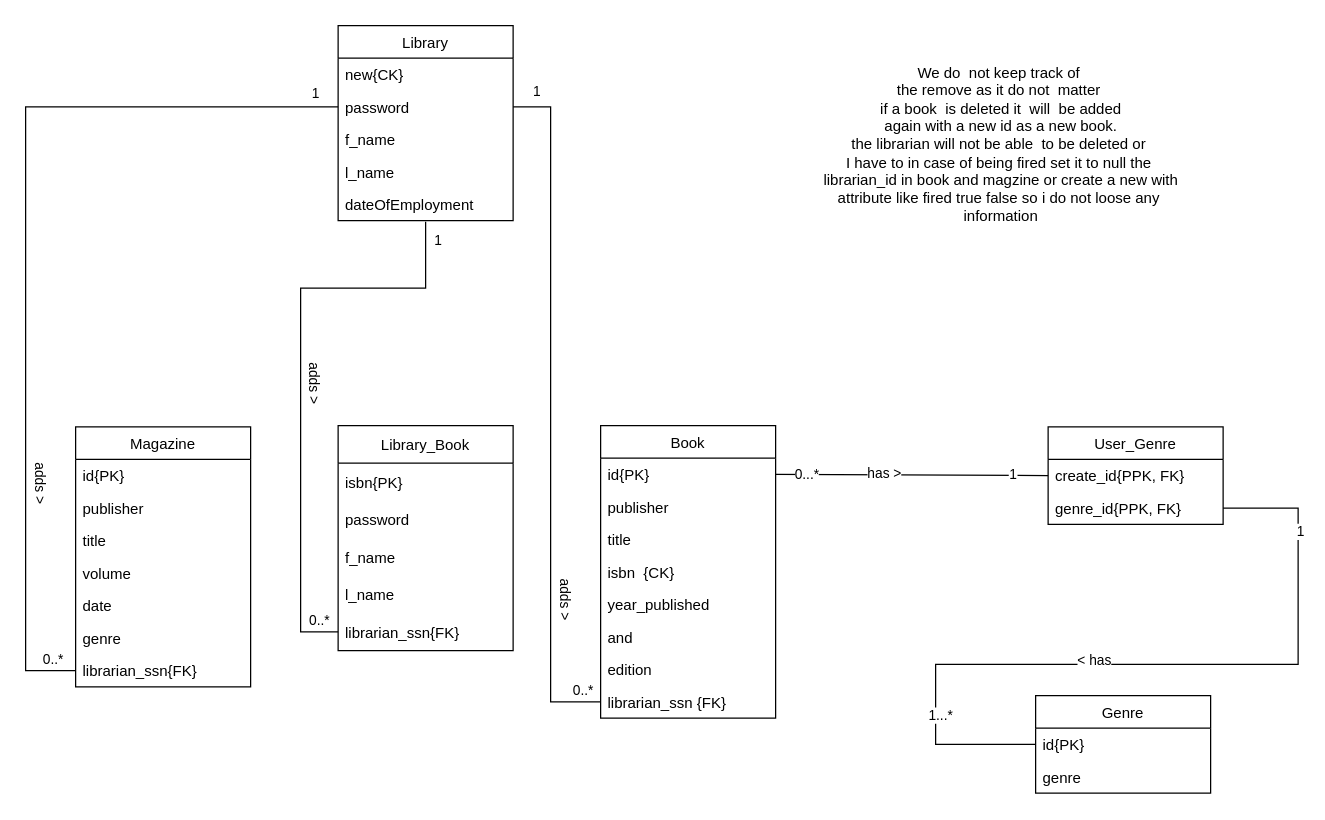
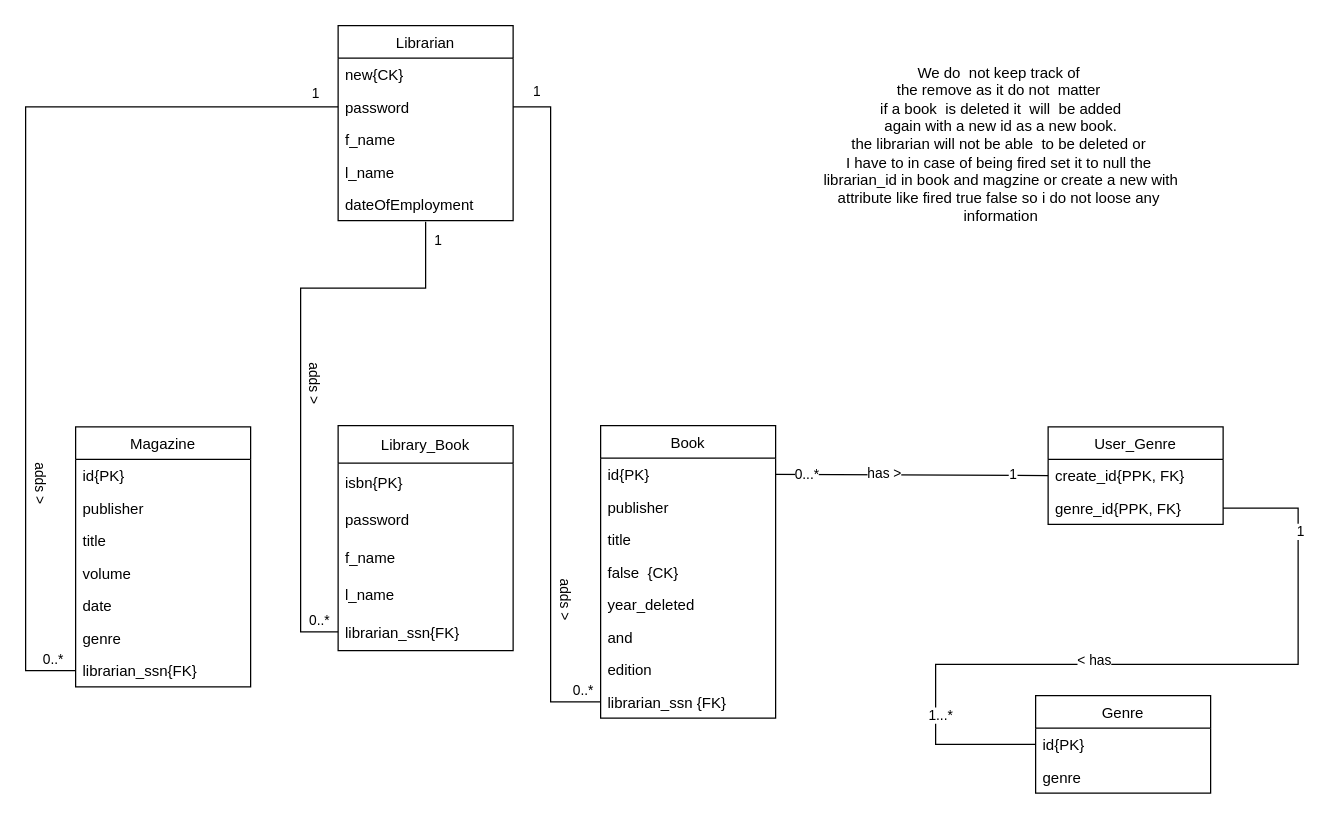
(425, 43) -> (425, 43)
(646, 573) -> (650, 573)
(662, 605) -> (656, 605)
